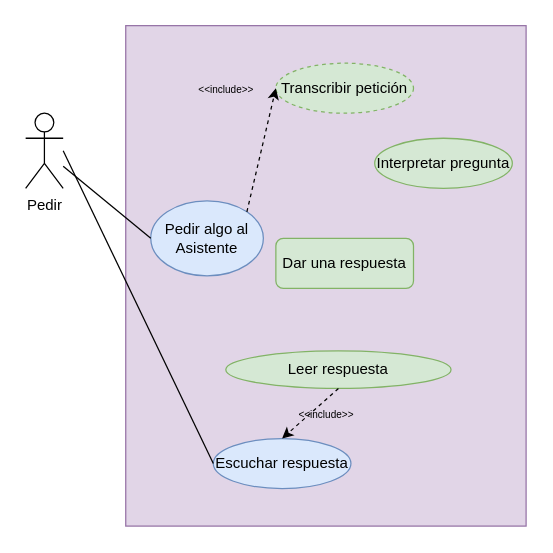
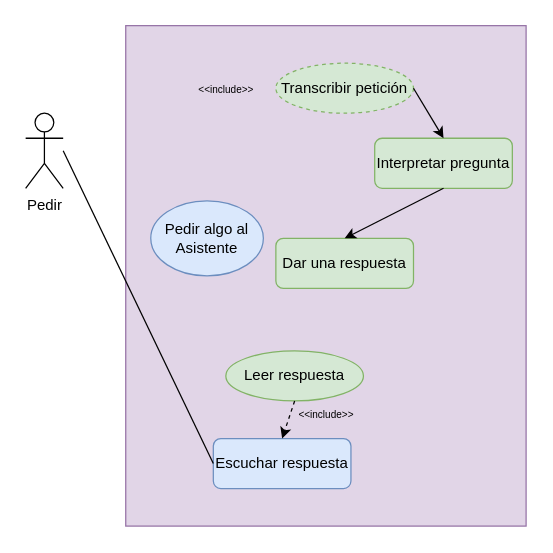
none -> (426, 110)
(260, 154) -> none
(443, 163) -> (443, 163)
(114, 208) -> none
none -> (397, 211)
(338, 369) -> (294, 376)
(282, 463) -> (282, 463)
